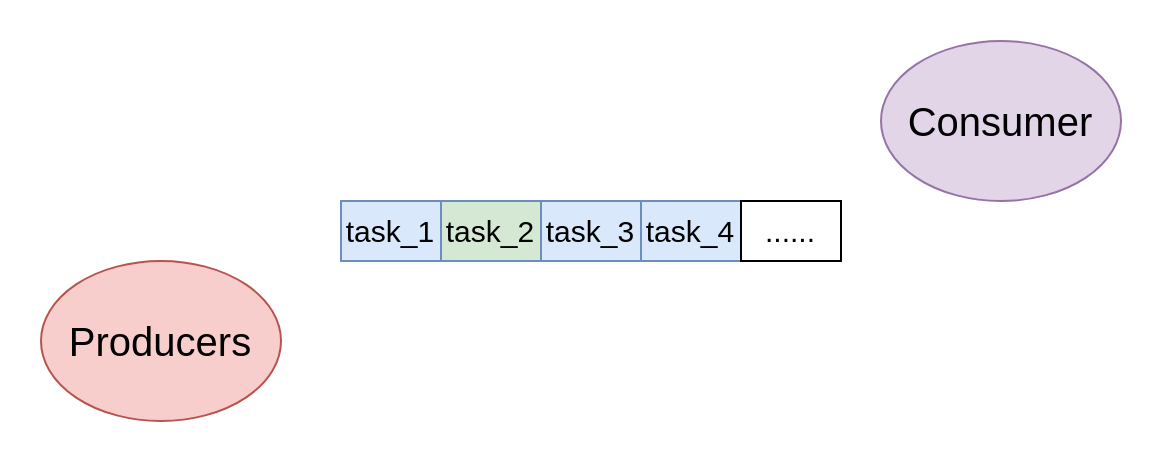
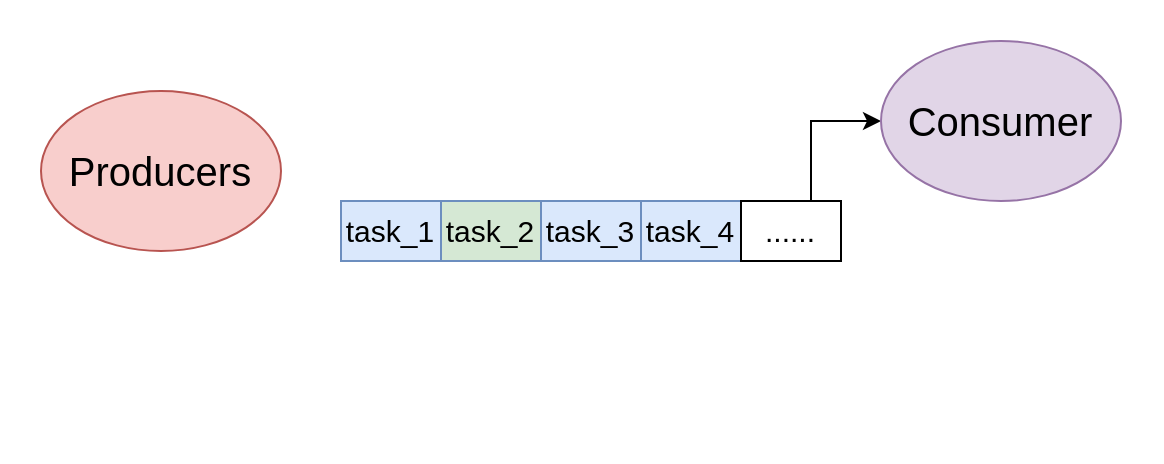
none -> (811, 133)
(161, 341) -> (161, 171)
